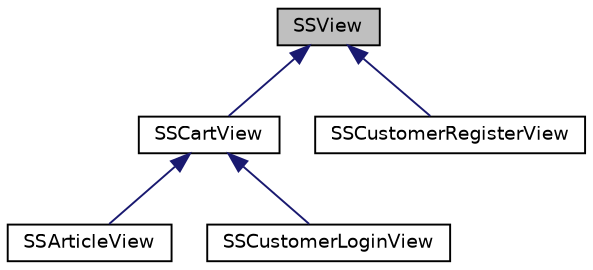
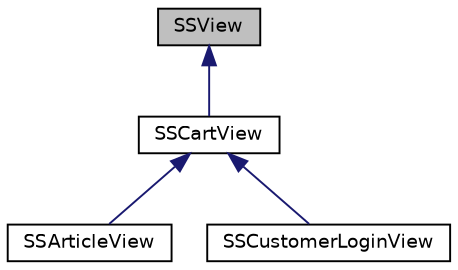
(450, 135) -> none
